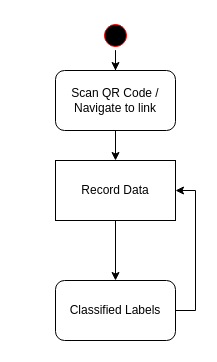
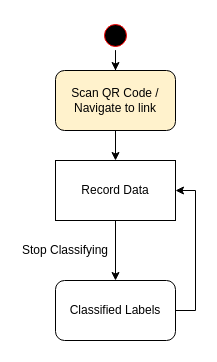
(116, 101) -> (116, 101)
none -> (66, 251)
